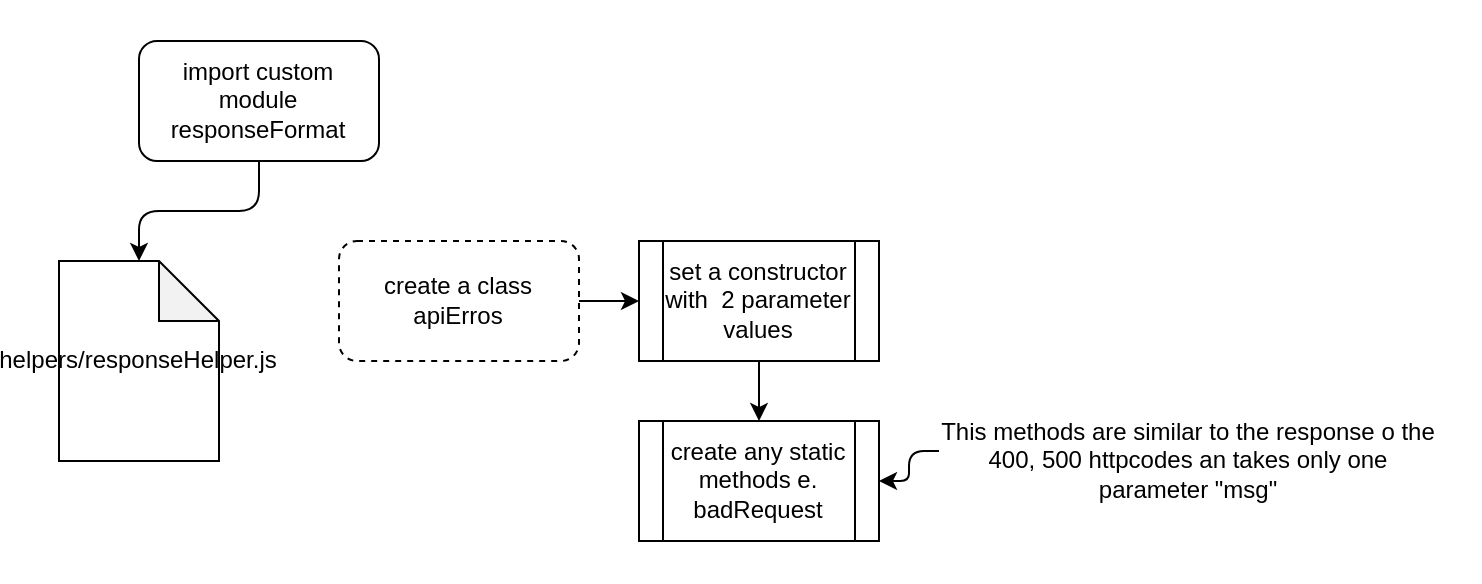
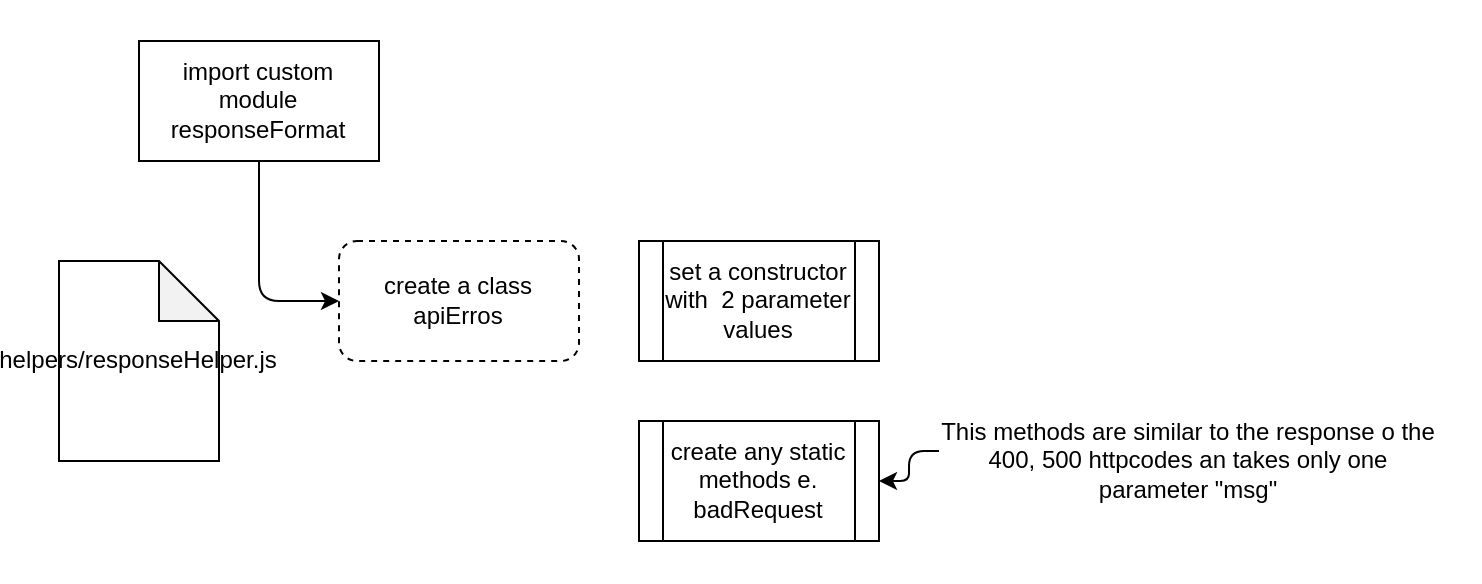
(259, 101) -> (259, 101)
(190, 211) -> (259, 274)
(602, 301) -> none
(759, 384) -> none
